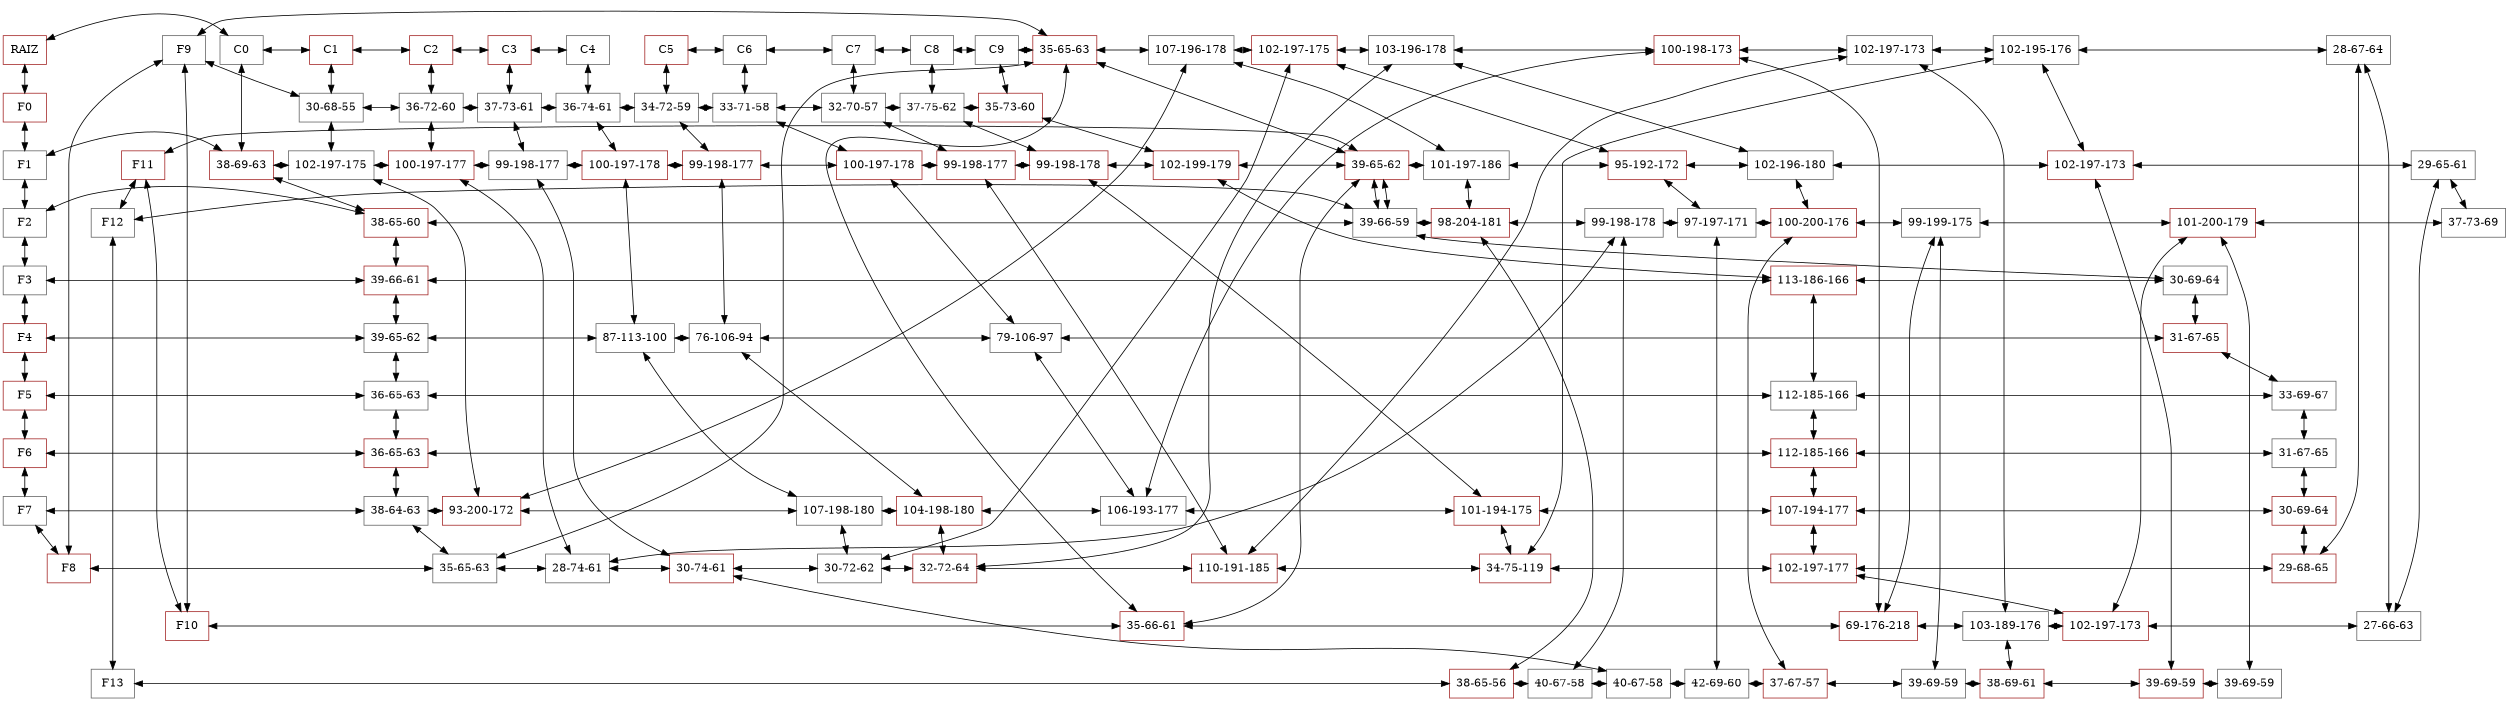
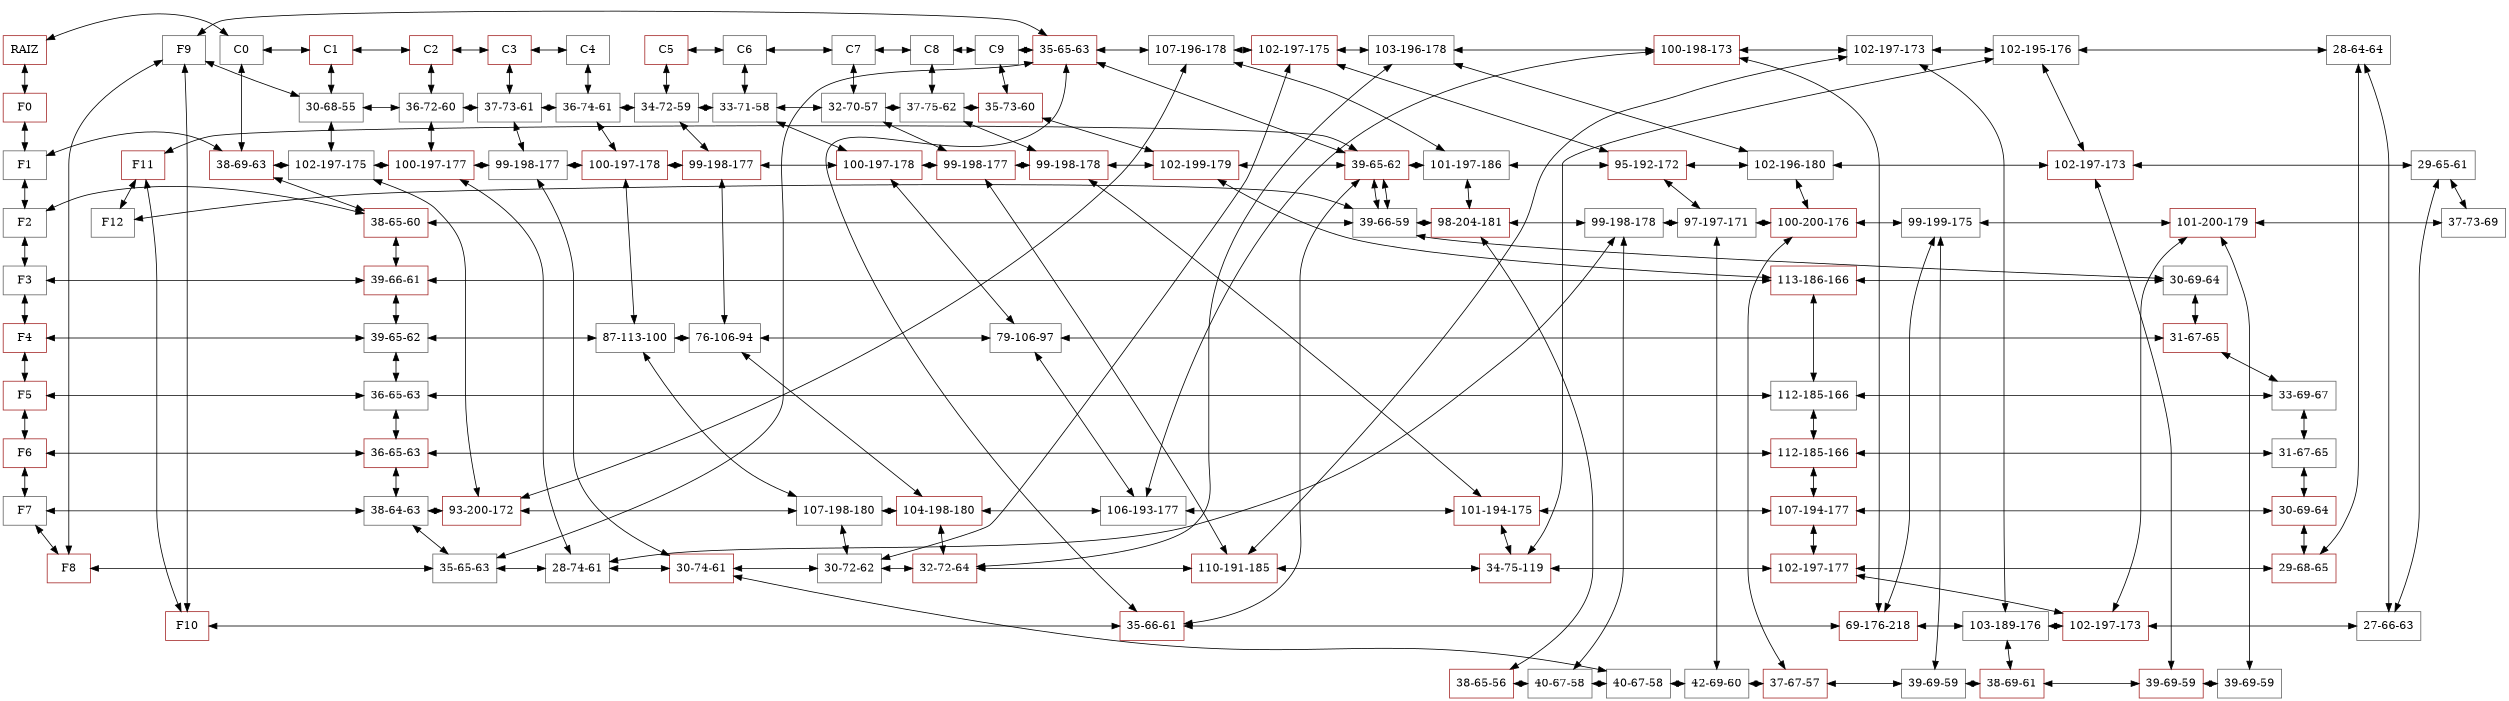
(2358, 50) -> (2358, 50)
(113, 684) -> none
